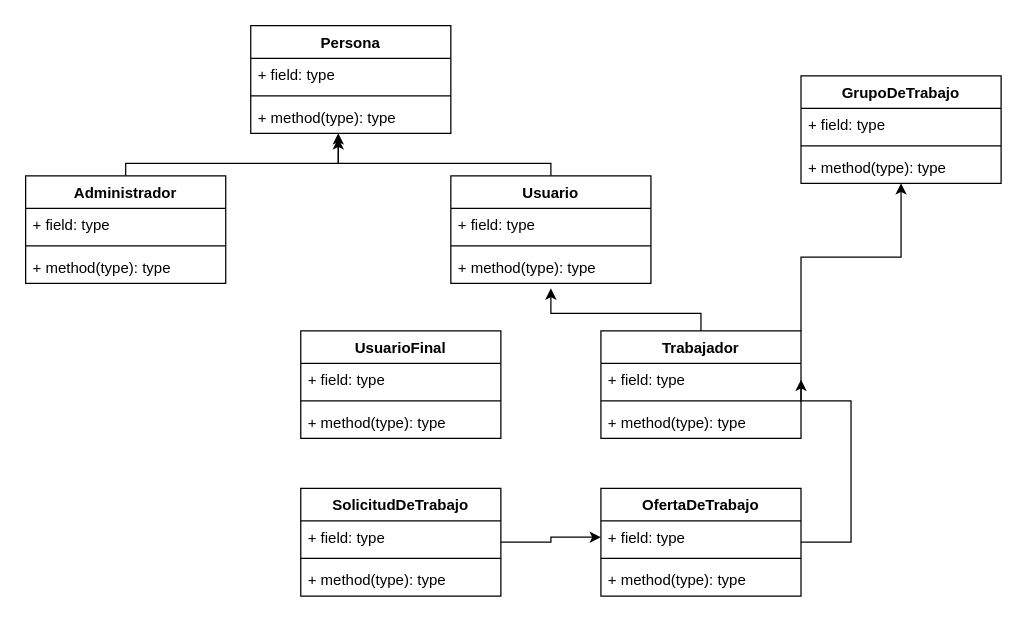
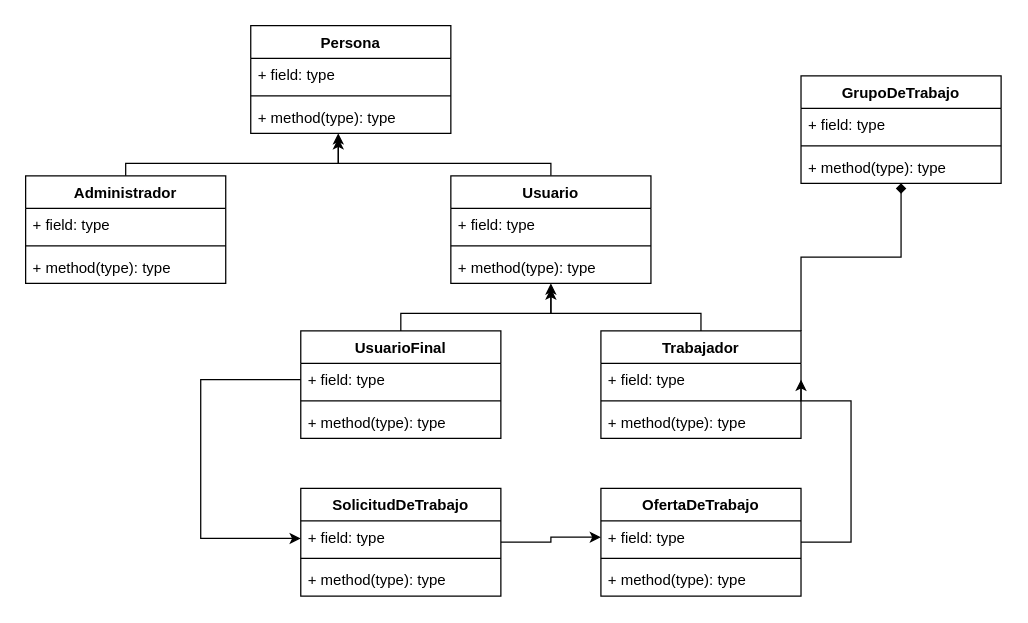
(901, 193) -> (901, 194)
none -> (465, 313)
none -> (201, 456)
